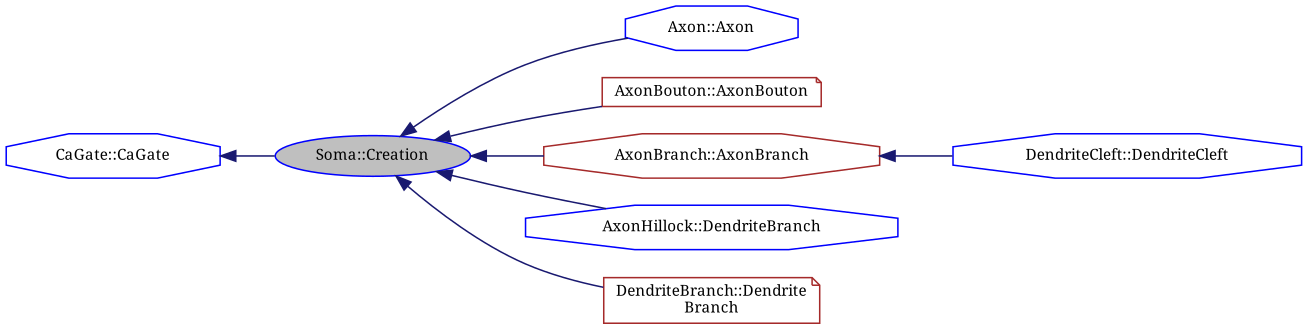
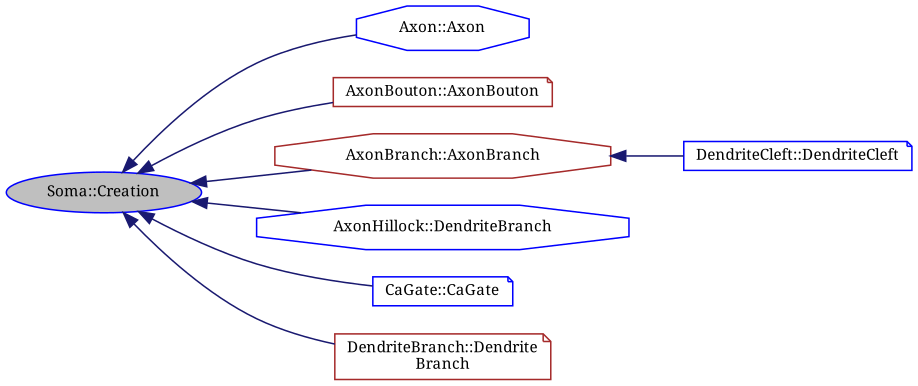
(113, 156) -> (443, 291)
(255, 156) -> (259, 265)
(1127, 156) -> (798, 156)
